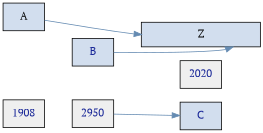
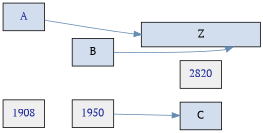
(24, 17) -> (24, 17)
(93, 52) -> (93, 52)
(201, 75) -> (201, 75)
(93, 114) -> (93, 114)
(201, 116) -> (201, 116)
